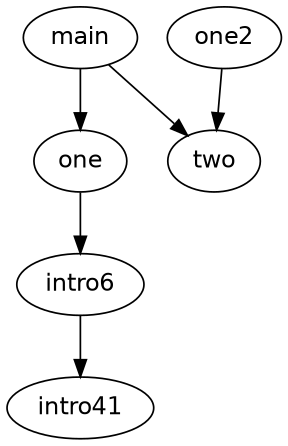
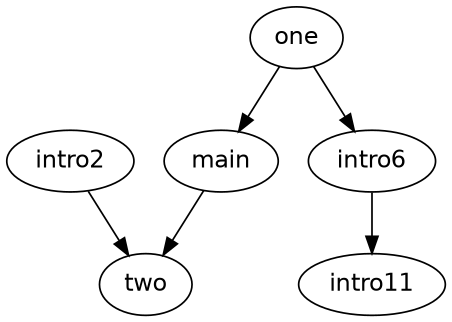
(224, 38) -> (70, 161)
(80, 91) -> (264, 92)
(80, 408) -> (372, 285)
